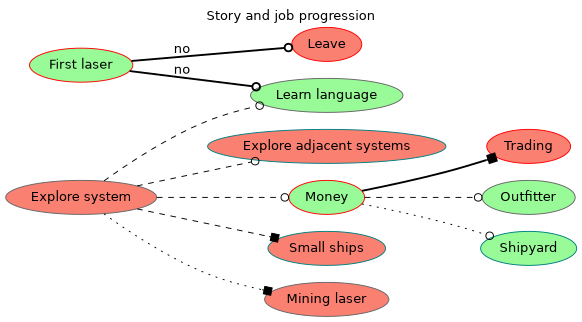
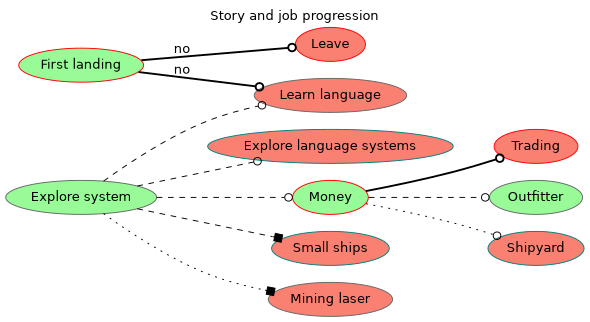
(81, 65) -> (81, 65)
(327, 95) -> (330, 95)
(327, 146) -> (330, 146)
(425, 177) -> (432, 177)
(81, 197) -> (81, 197)
(529, 248) -> (536, 248)
